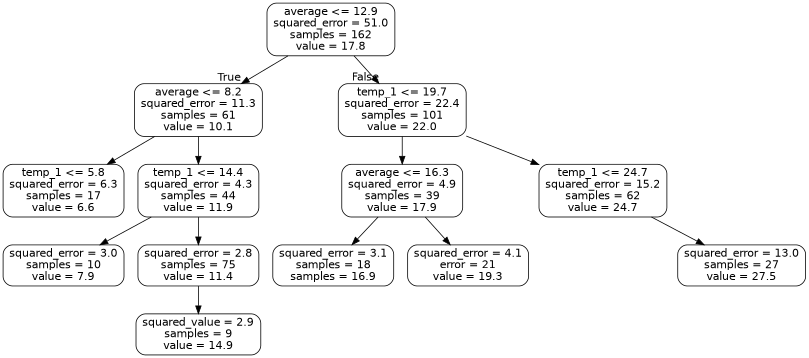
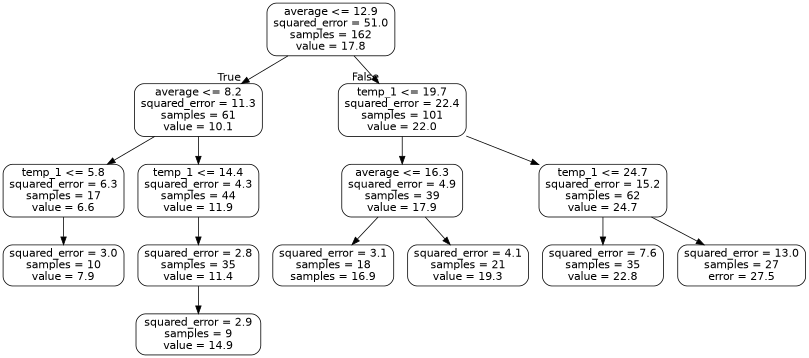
(129, 229) -> (64, 227)
(198, 265) -> (198, 265)
(468, 265) -> (468, 265)
none -> (603, 265)
(742, 265) -> (742, 265)
(198, 334) -> (198, 334)
